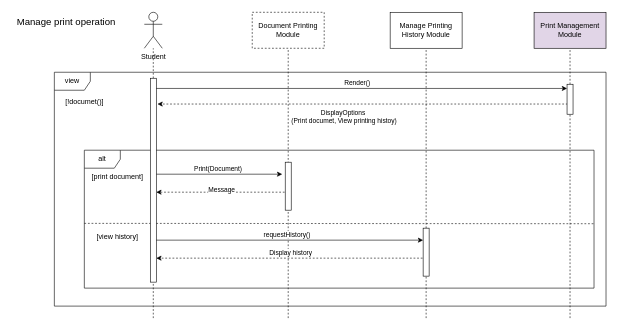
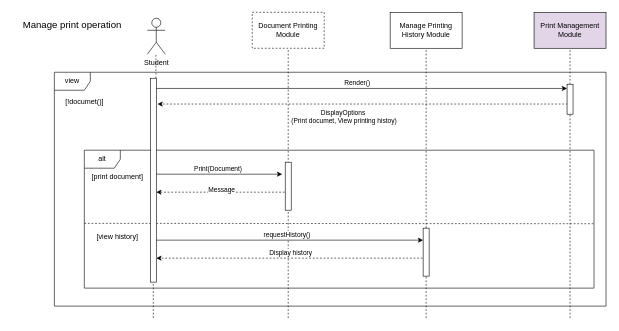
(66, 21) -> (72, 24)
(153, 30) -> (156, 36)
